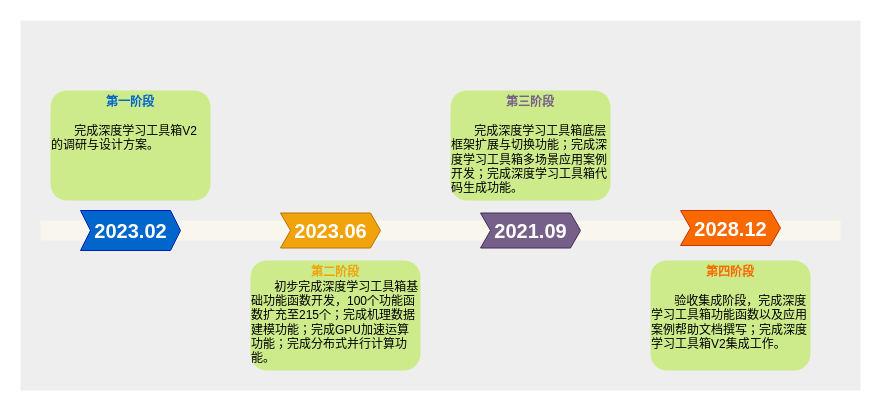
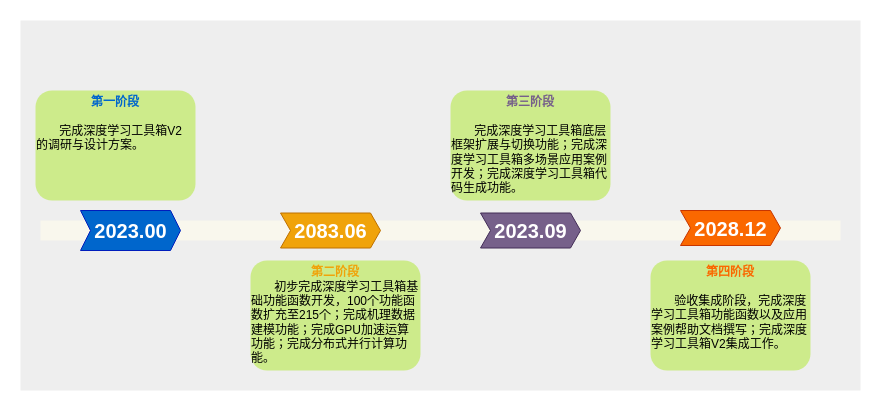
(131, 146) -> (116, 146)
(131, 231) -> (131, 231)
(331, 231) -> (331, 231)
(531, 231) -> (531, 231)
